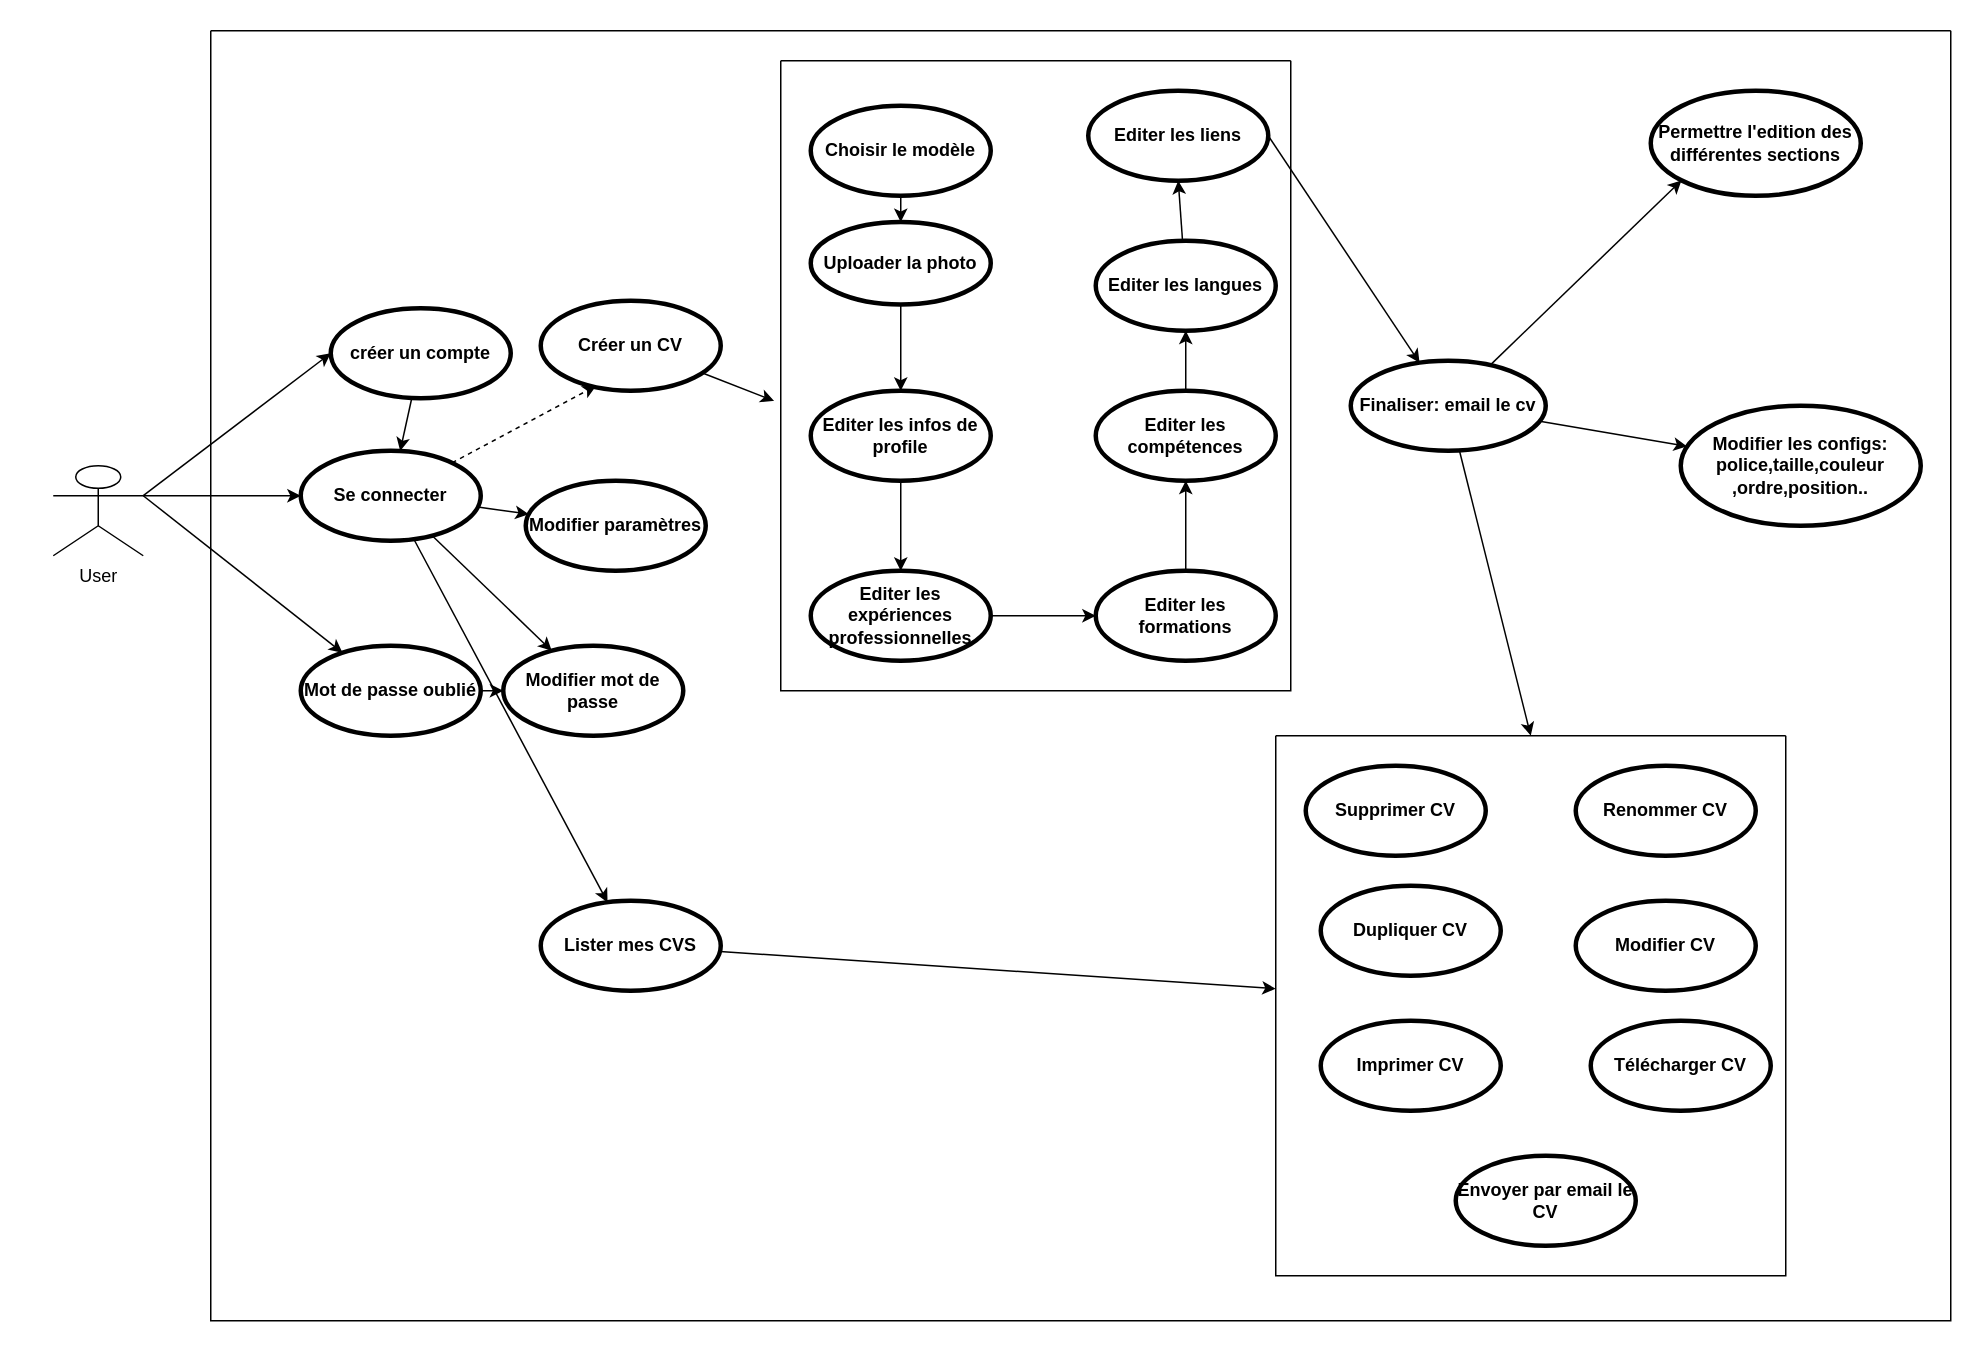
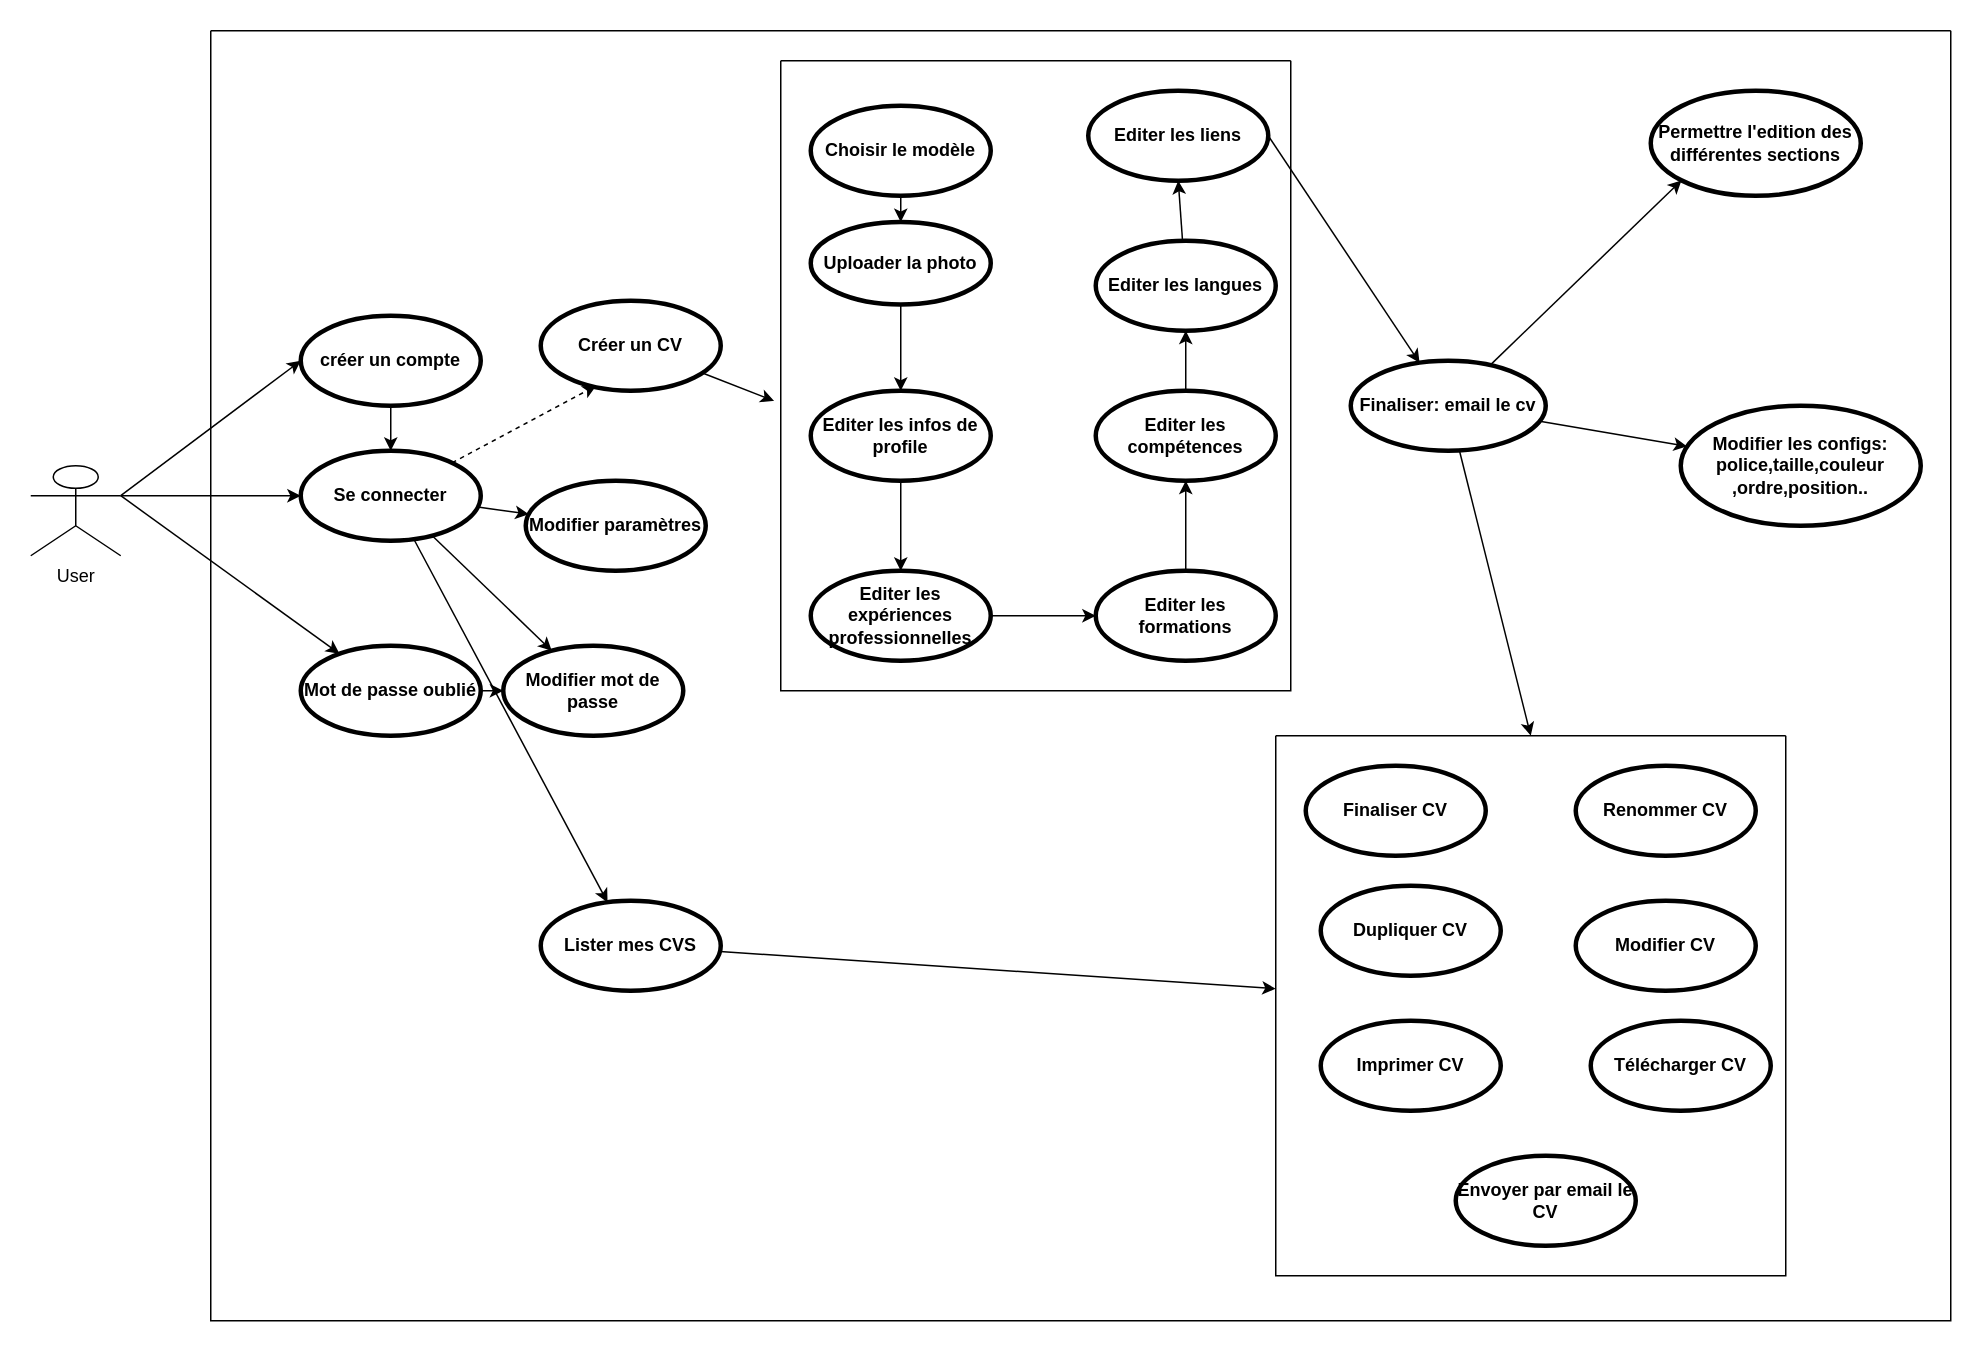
(421, 353) -> (391, 361)
(98, 511) -> (76, 511)
(1396, 811) -> (1396, 811)
